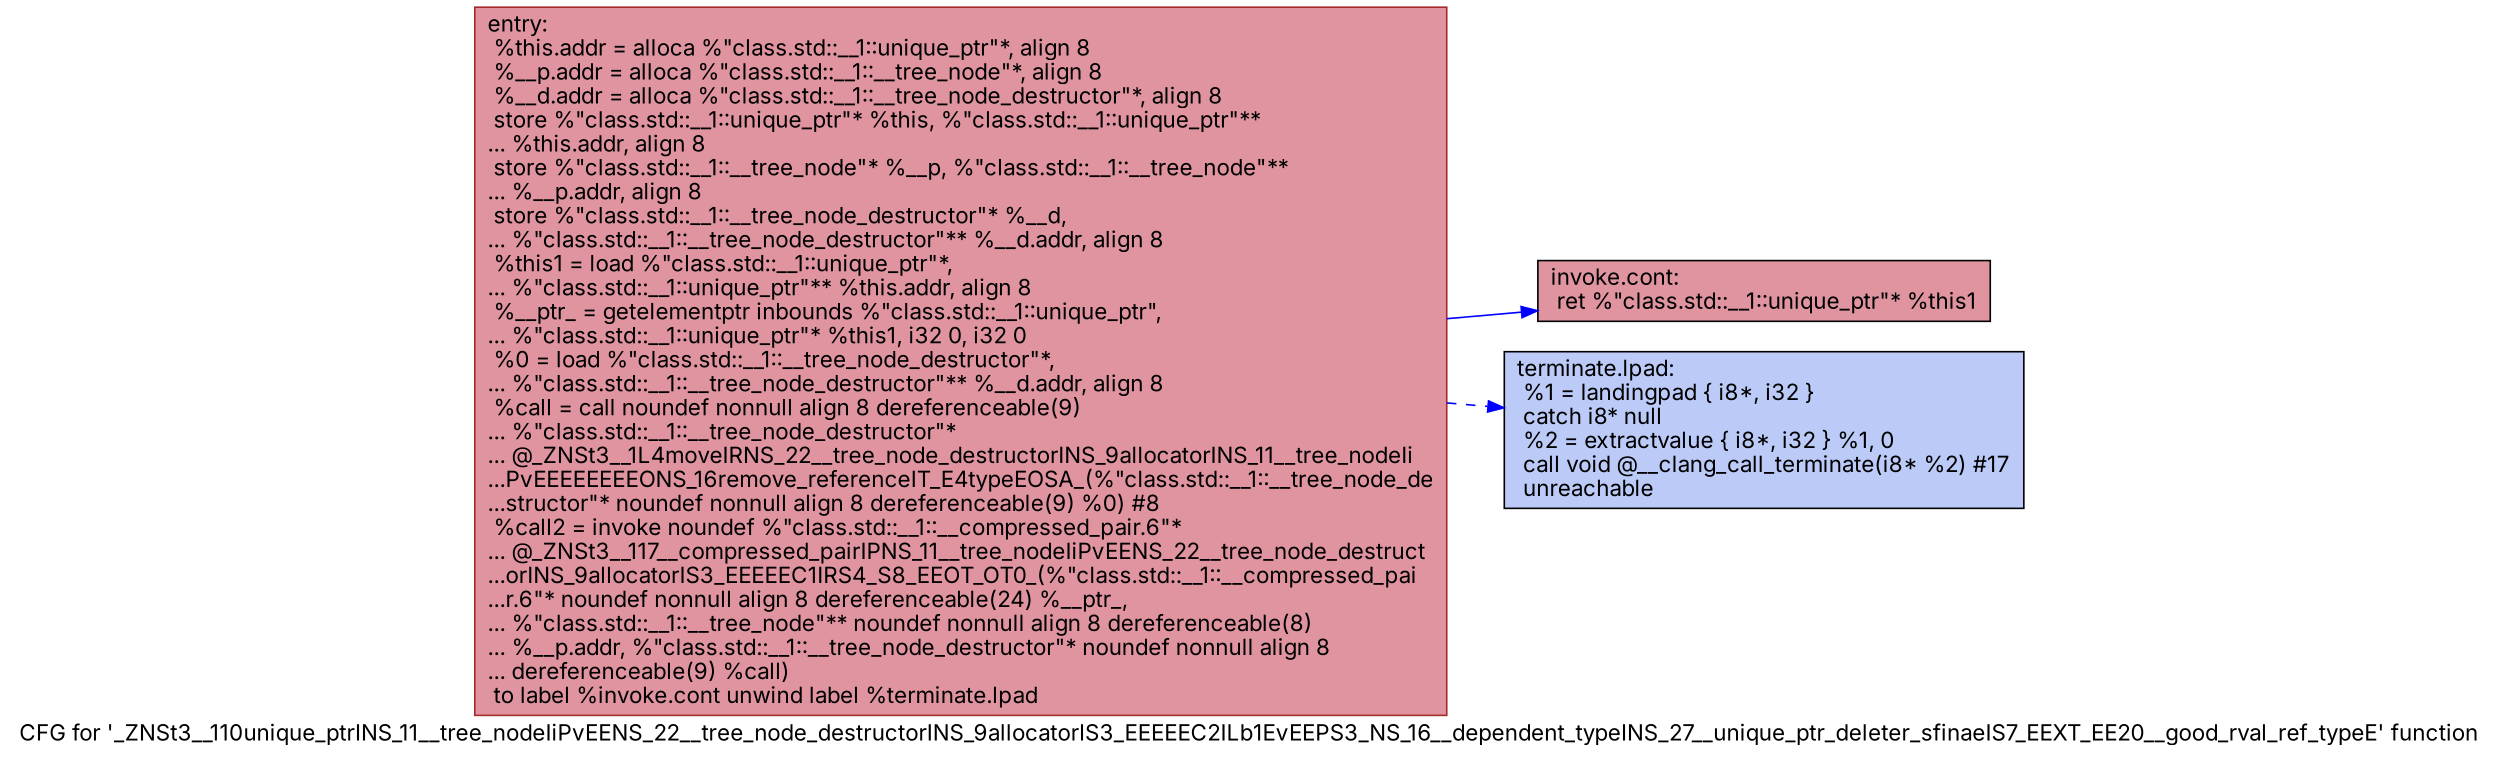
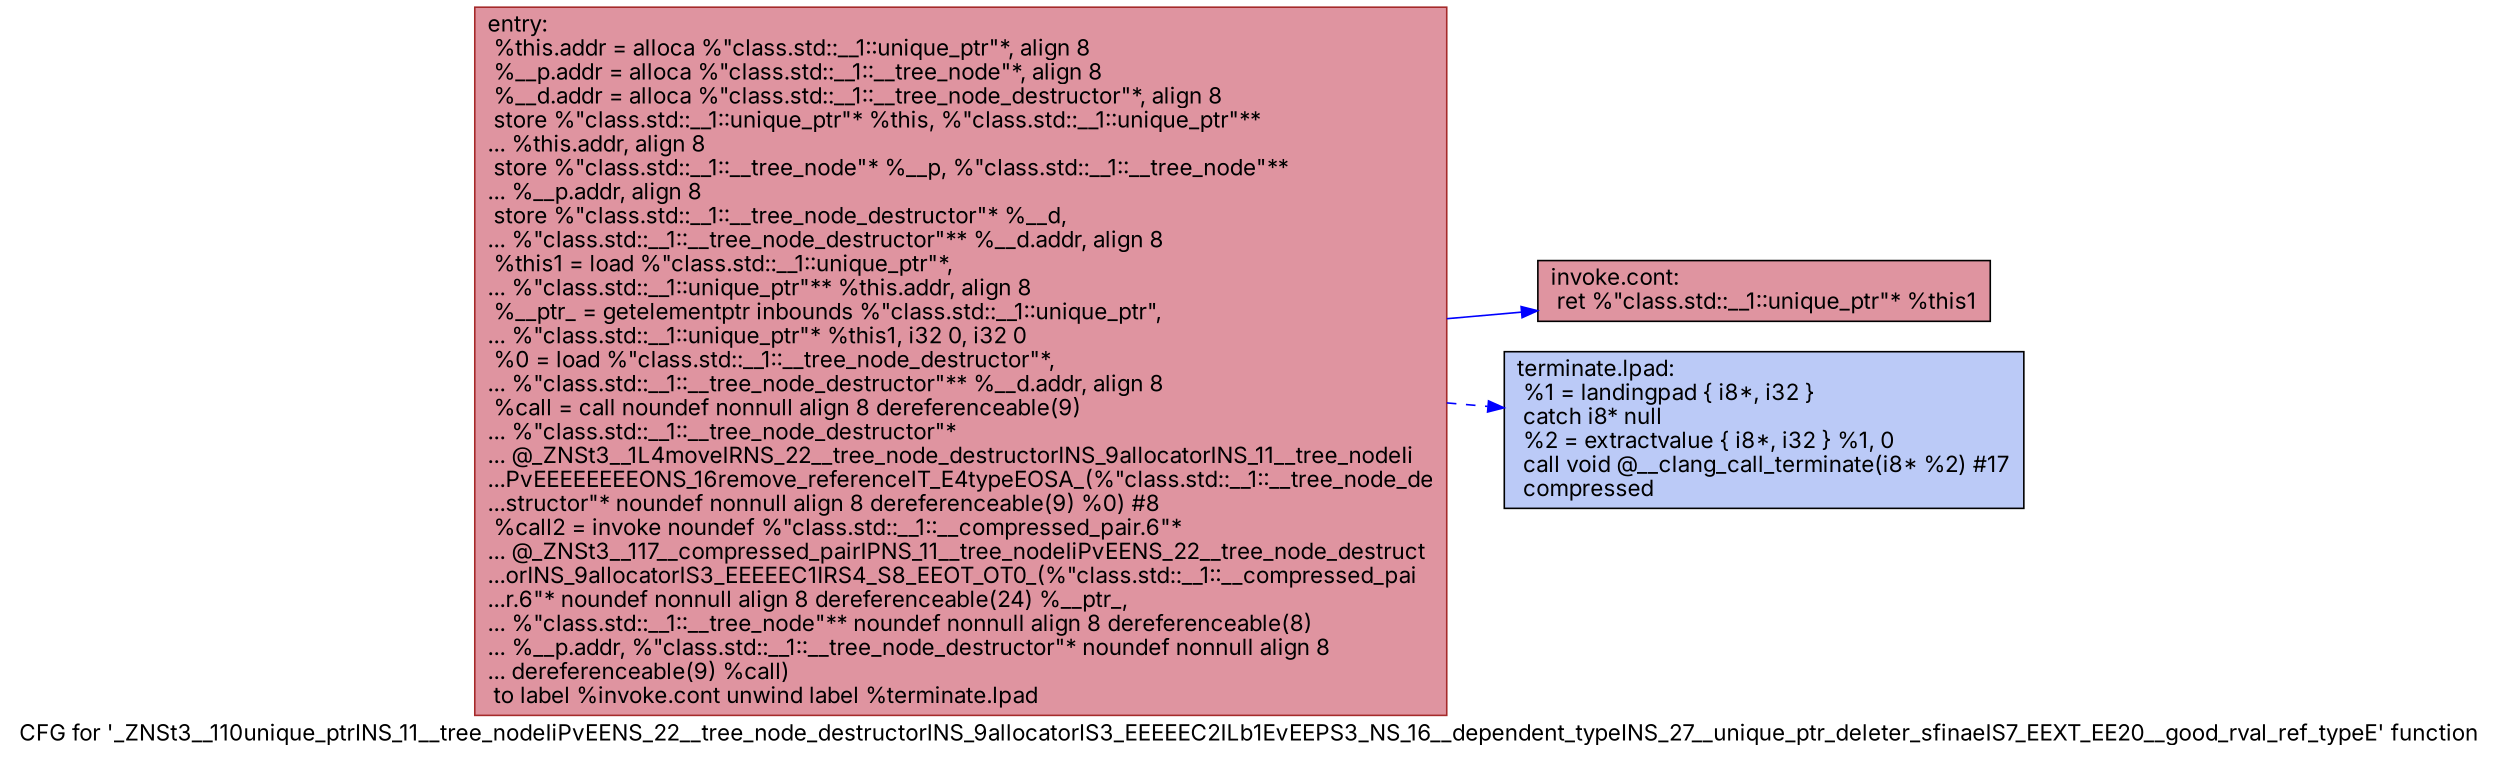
(1586, 489) -> (1586, 489)
